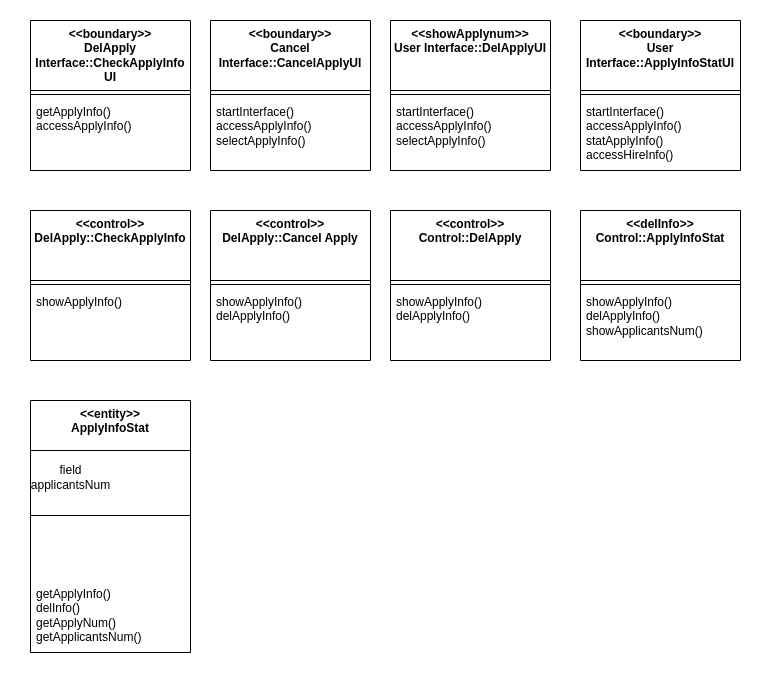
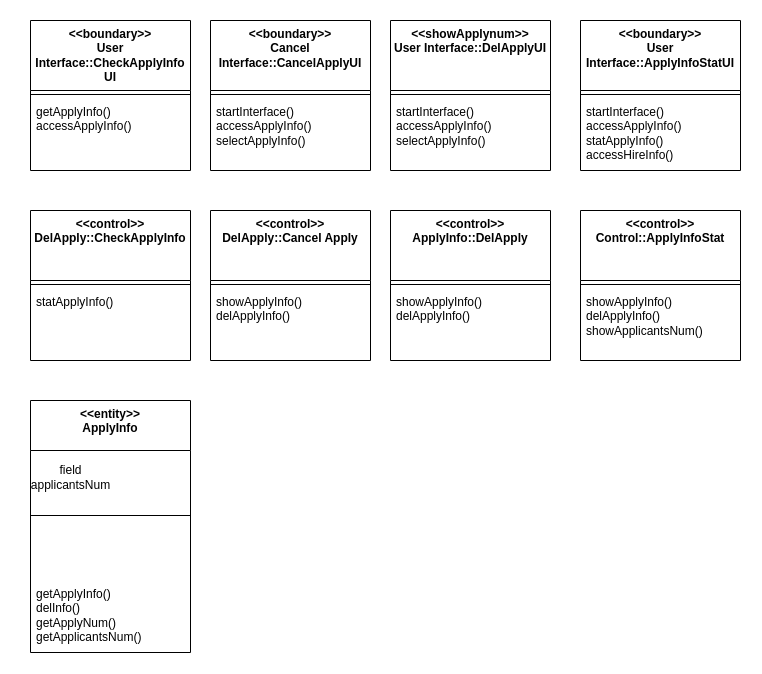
(111, 49) -> (111, 49)
(471, 232) -> (471, 232)
(661, 232) -> (661, 232)
(85, 303) -> (85, 303)
(111, 422) -> (111, 422)
